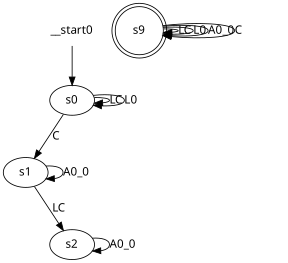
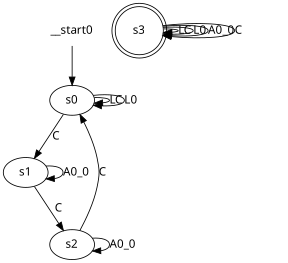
(139, 31) -> (139, 31)
none -> (99, 177)
(59, 209) -> (59, 209)
